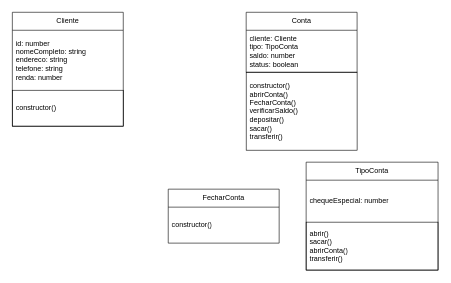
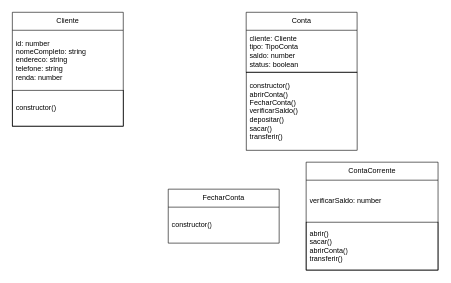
(372, 171) -> (372, 171)
(351, 201) -> (350, 201)
